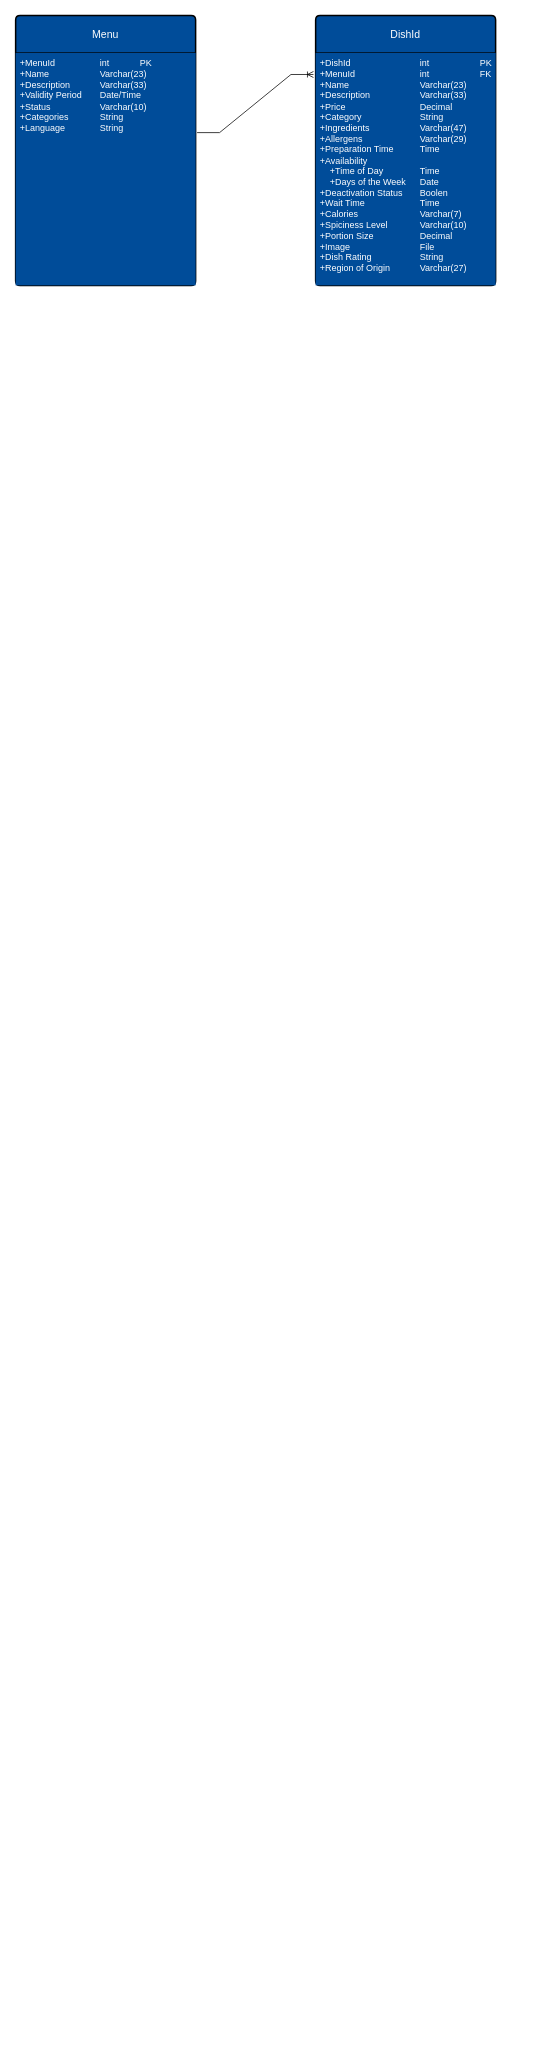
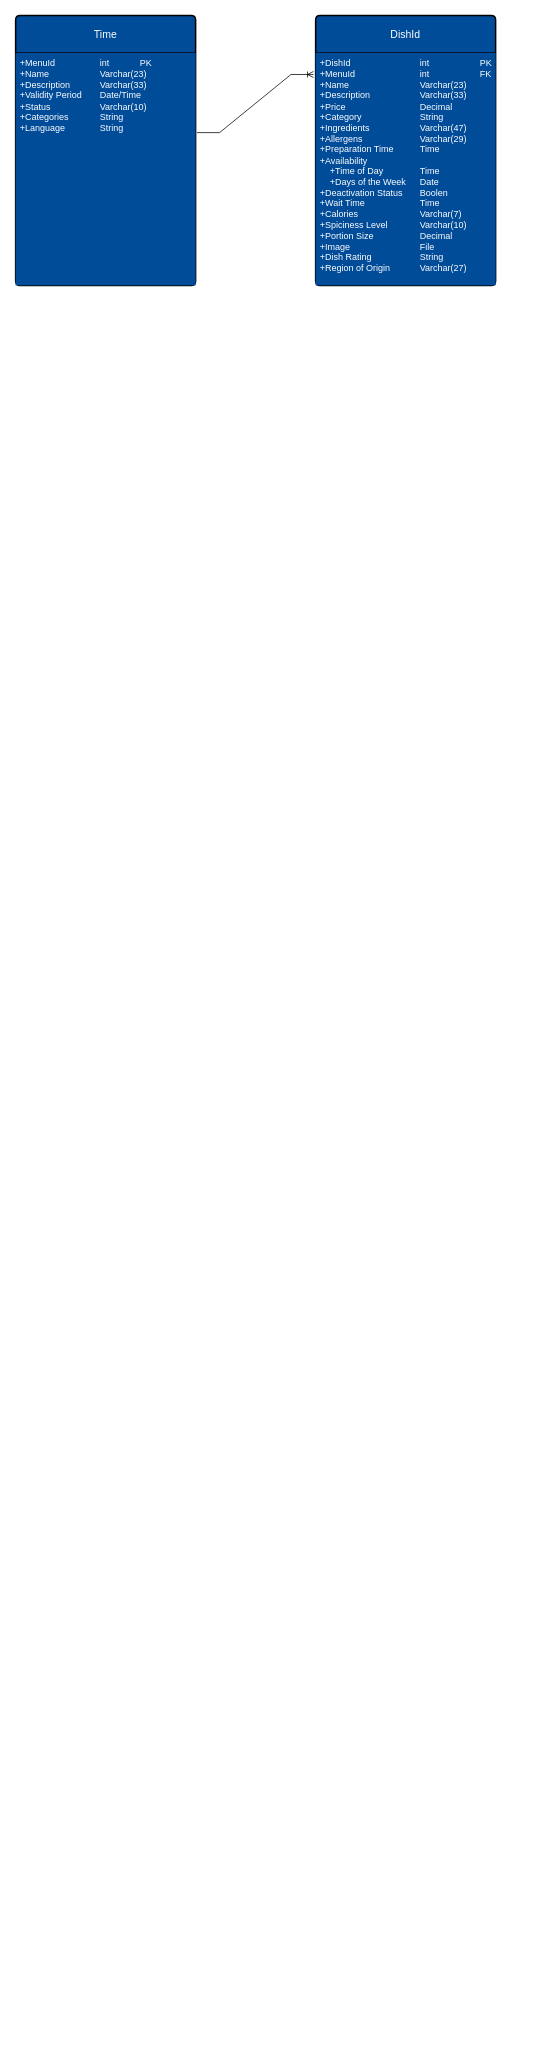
(105, 34) -> (105, 34)
